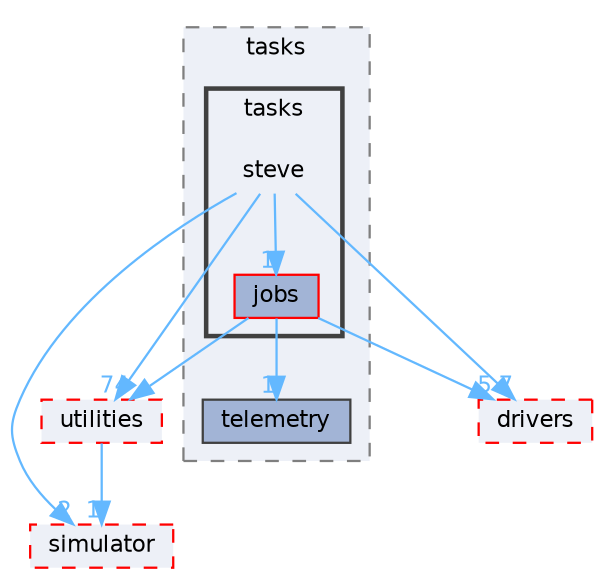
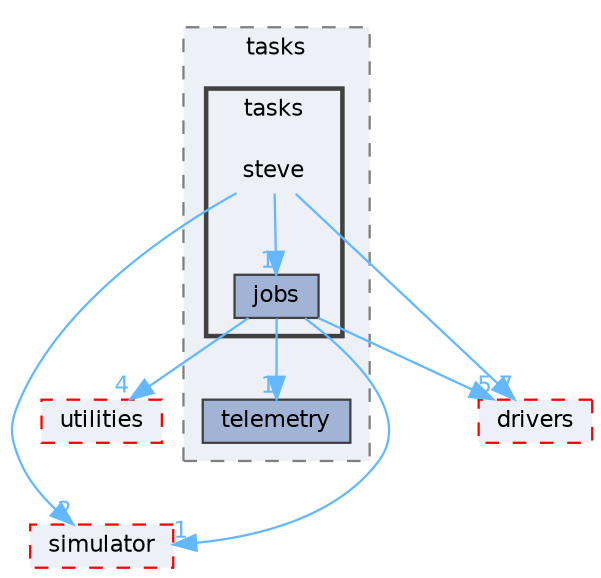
(221, 250) -> none
(277, 296) -> (277, 296)
(102, 472) -> (363, 479)
